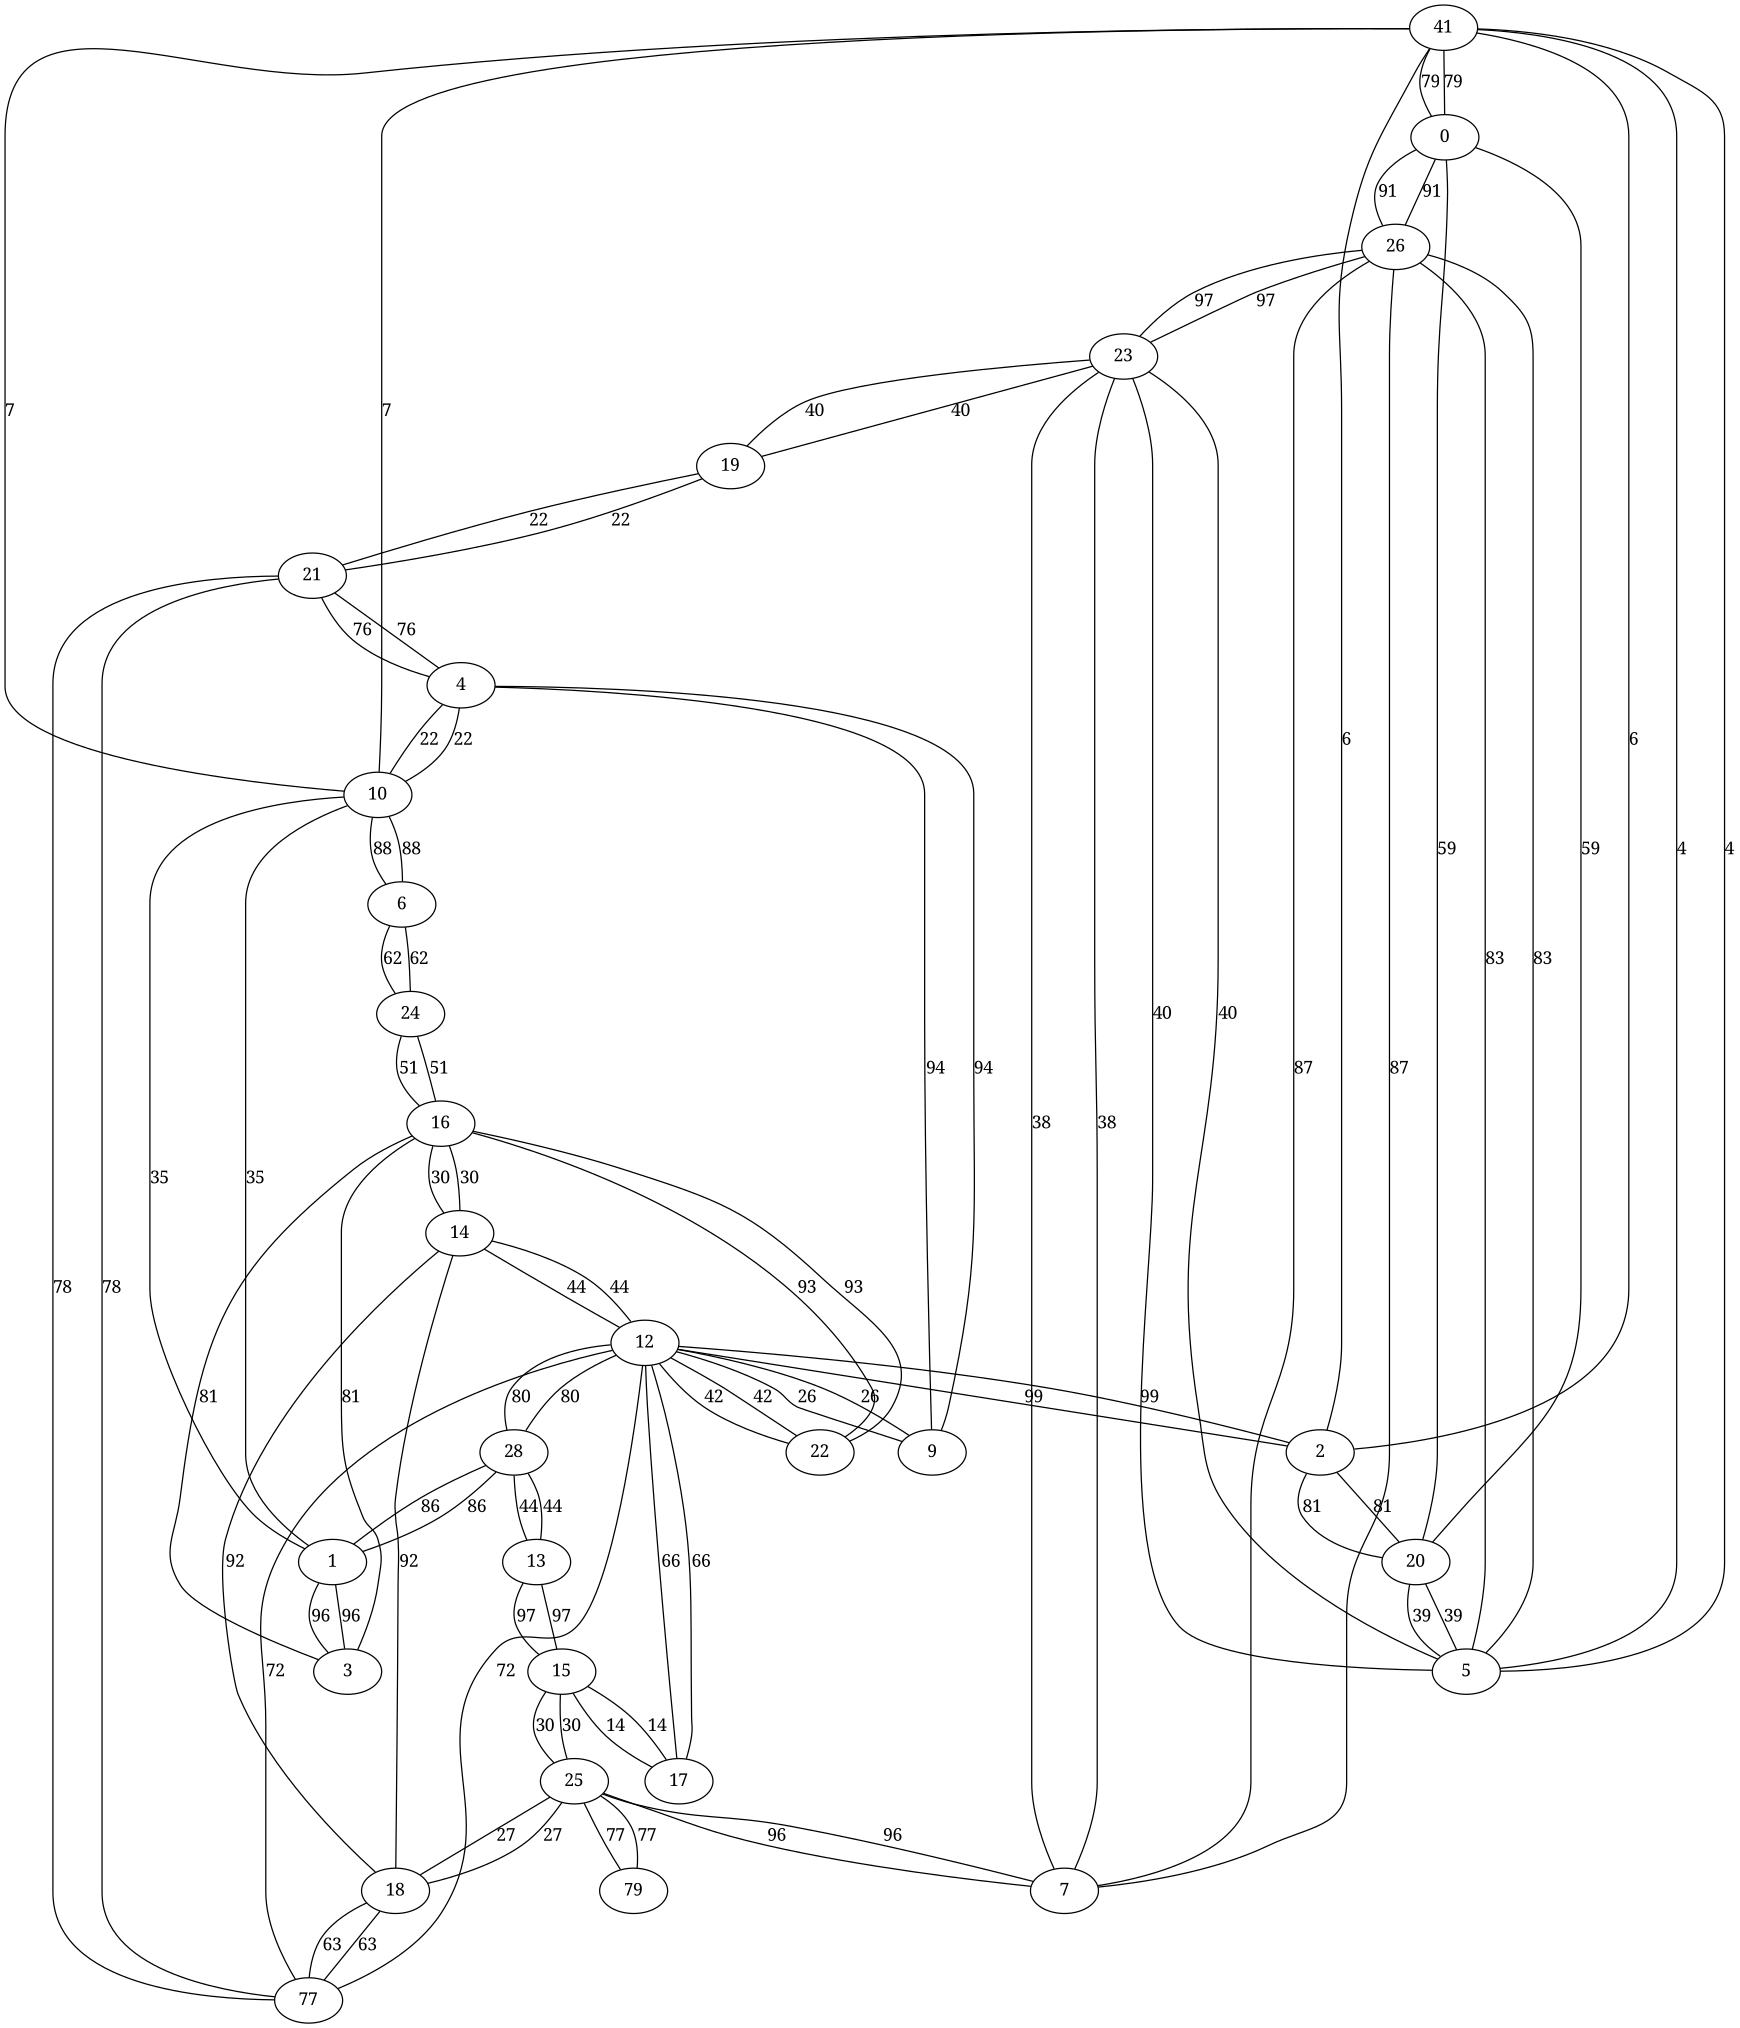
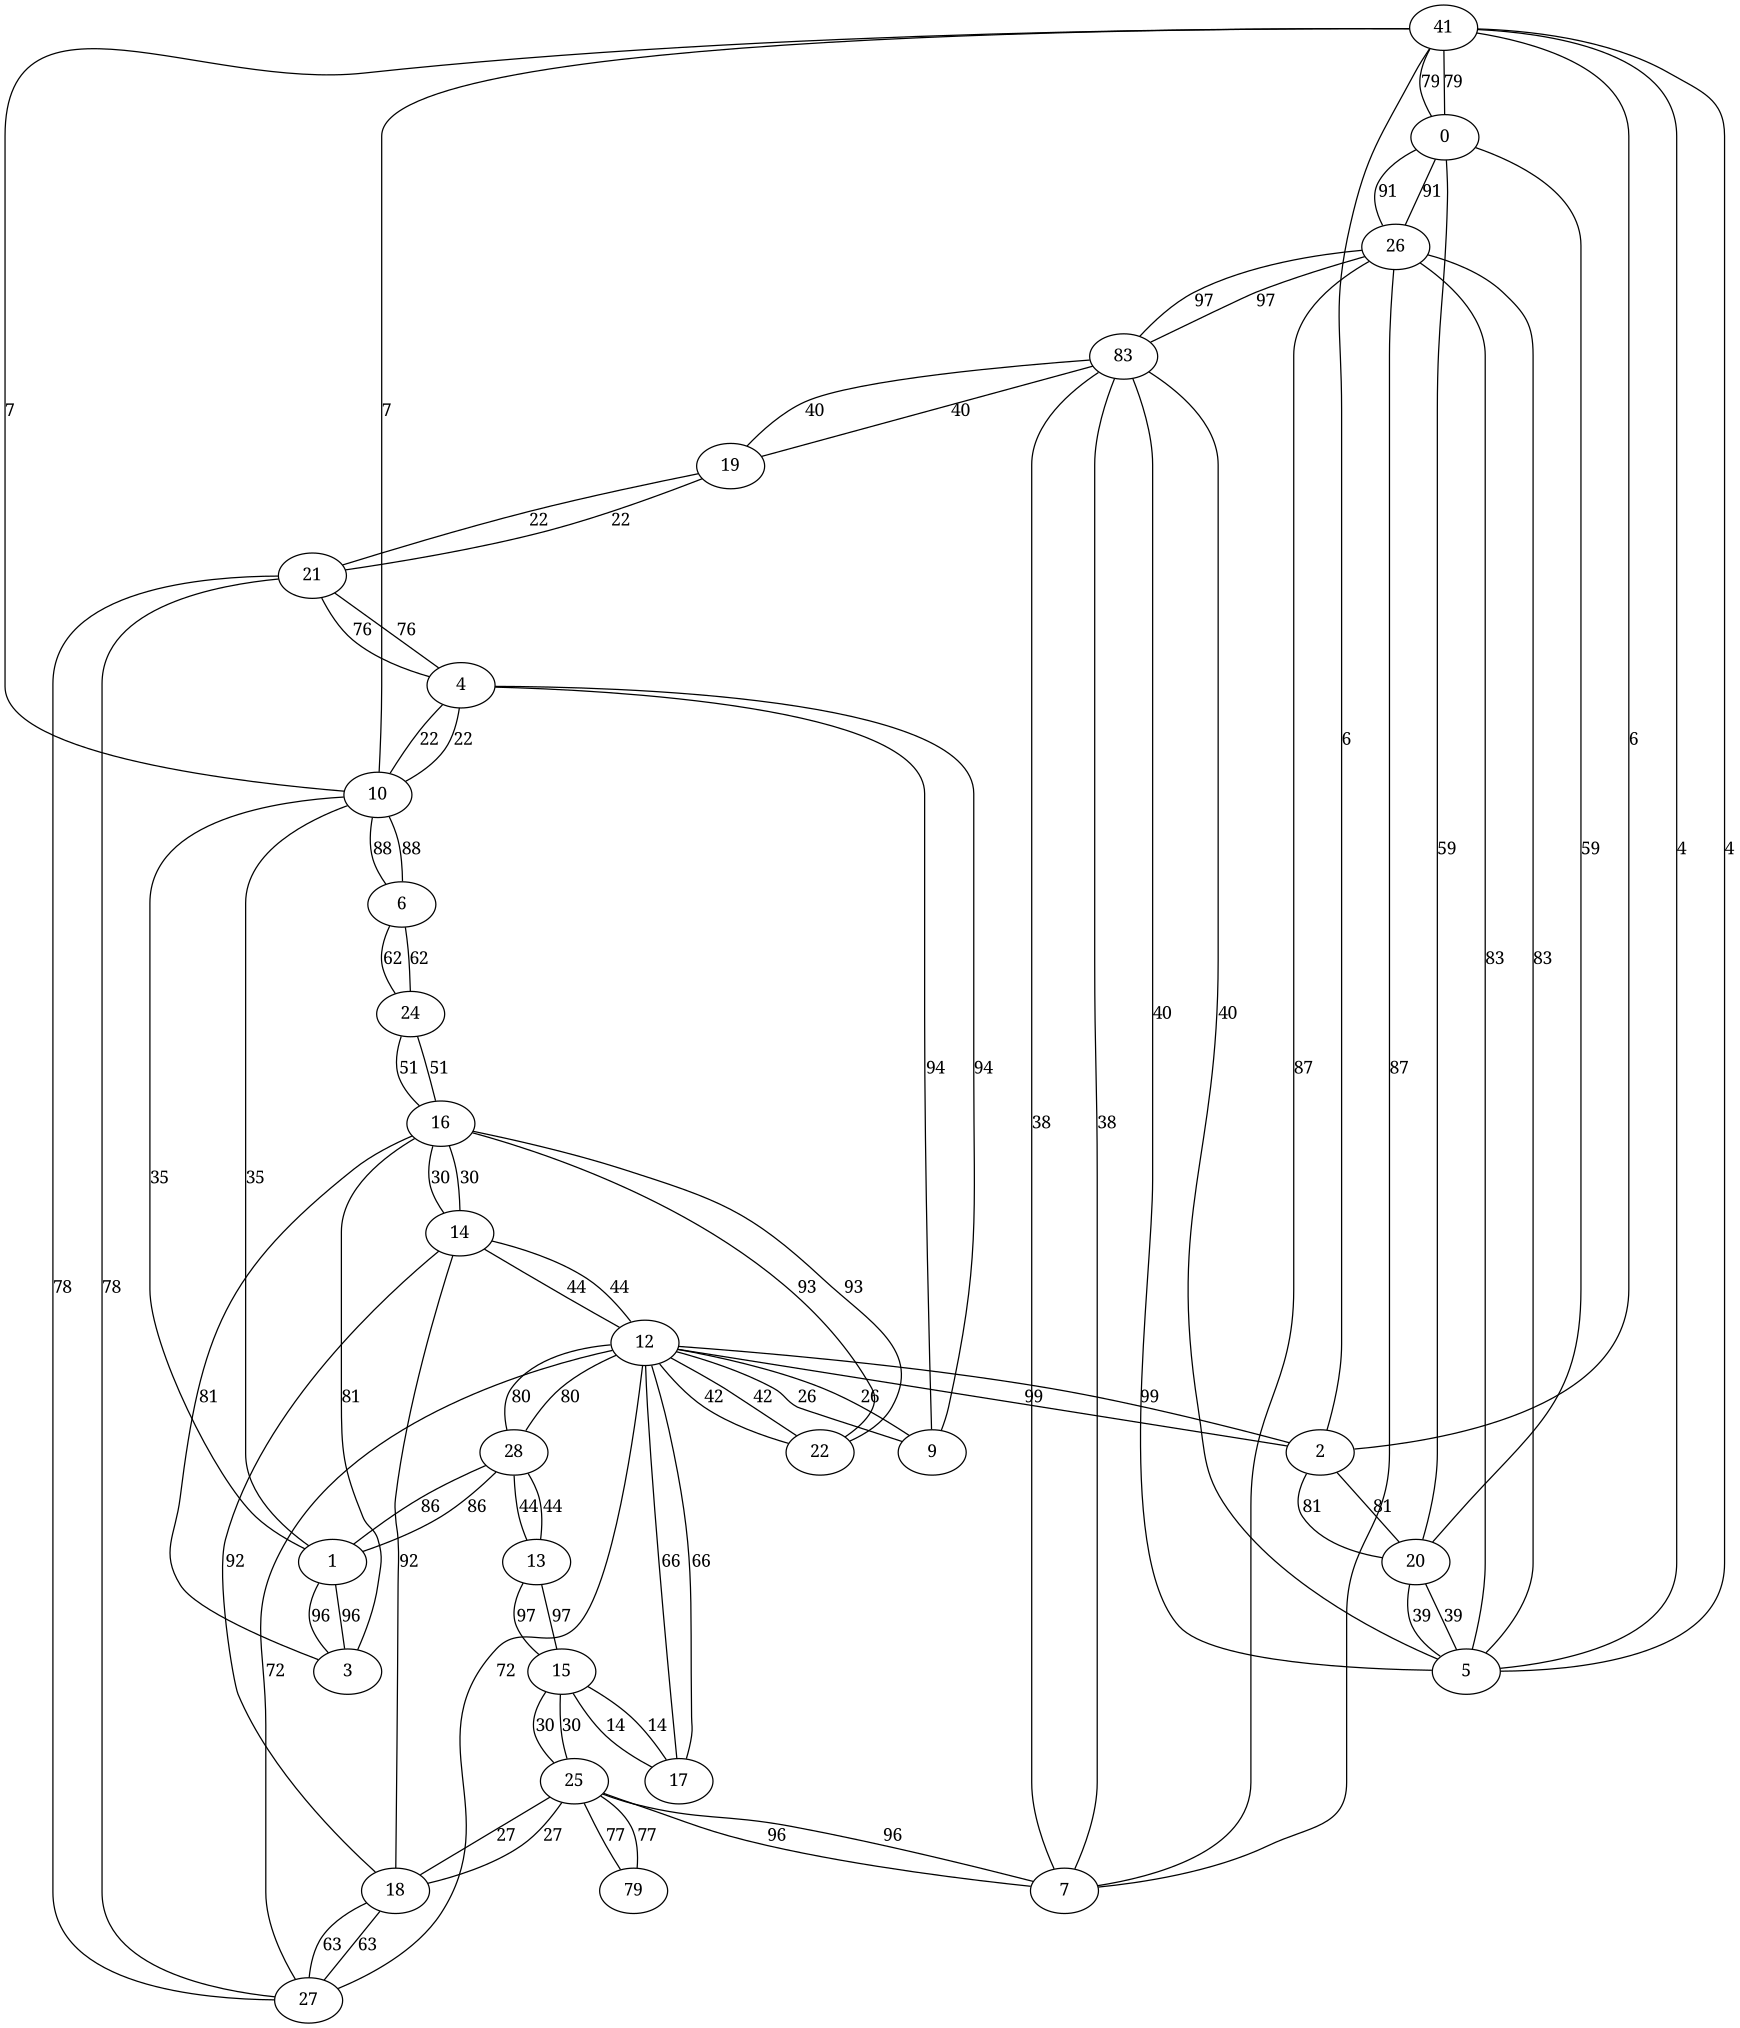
(1124, 357) -> (1124, 357)
(309, 2000) -> (309, 2000)
